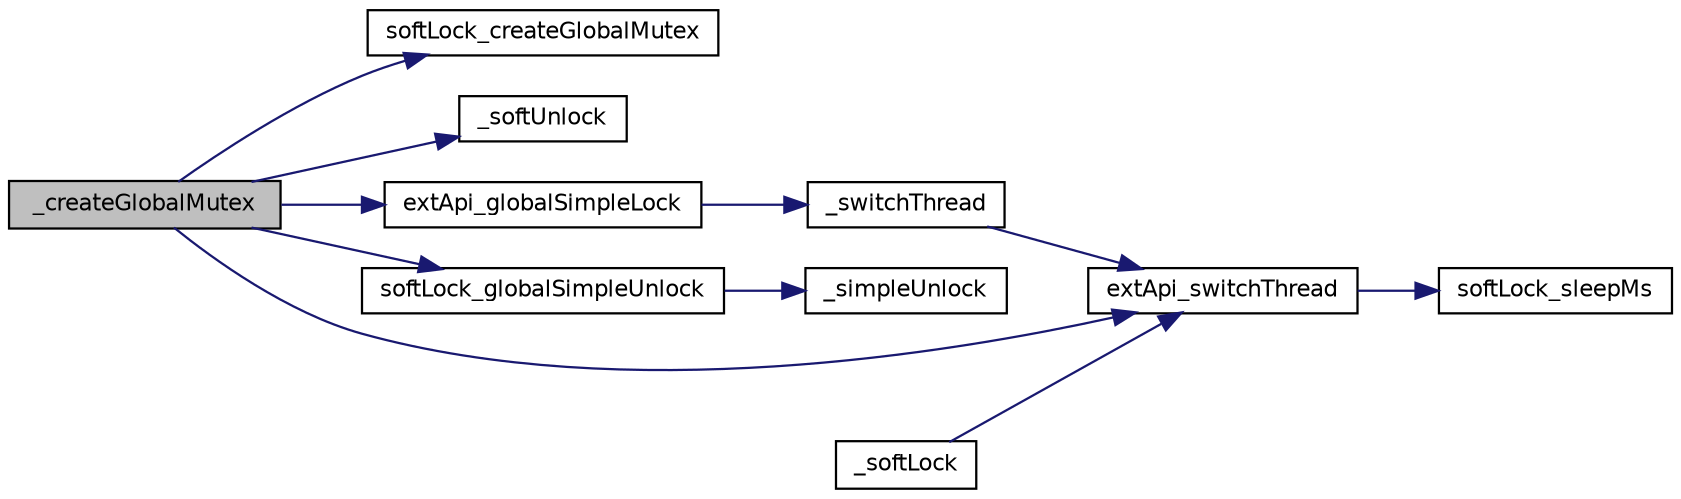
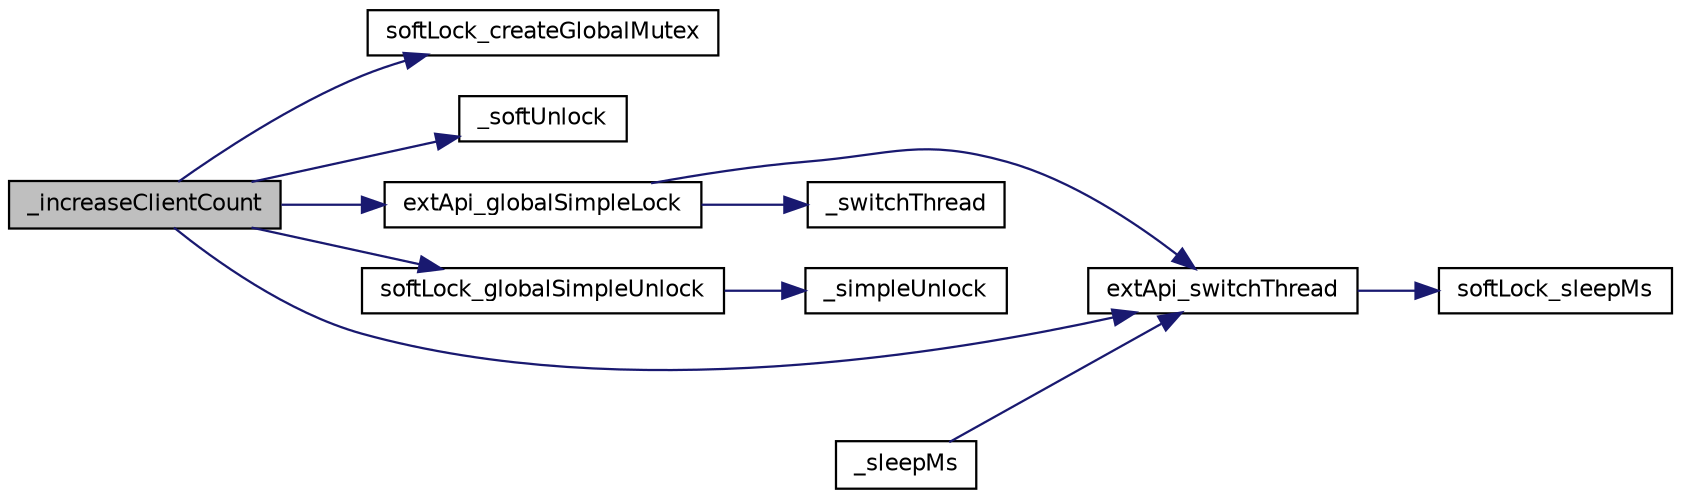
(145, 205) -> (145, 205)
(1054, 245) -> (926, 149)
(906, 465) -> (906, 465)
